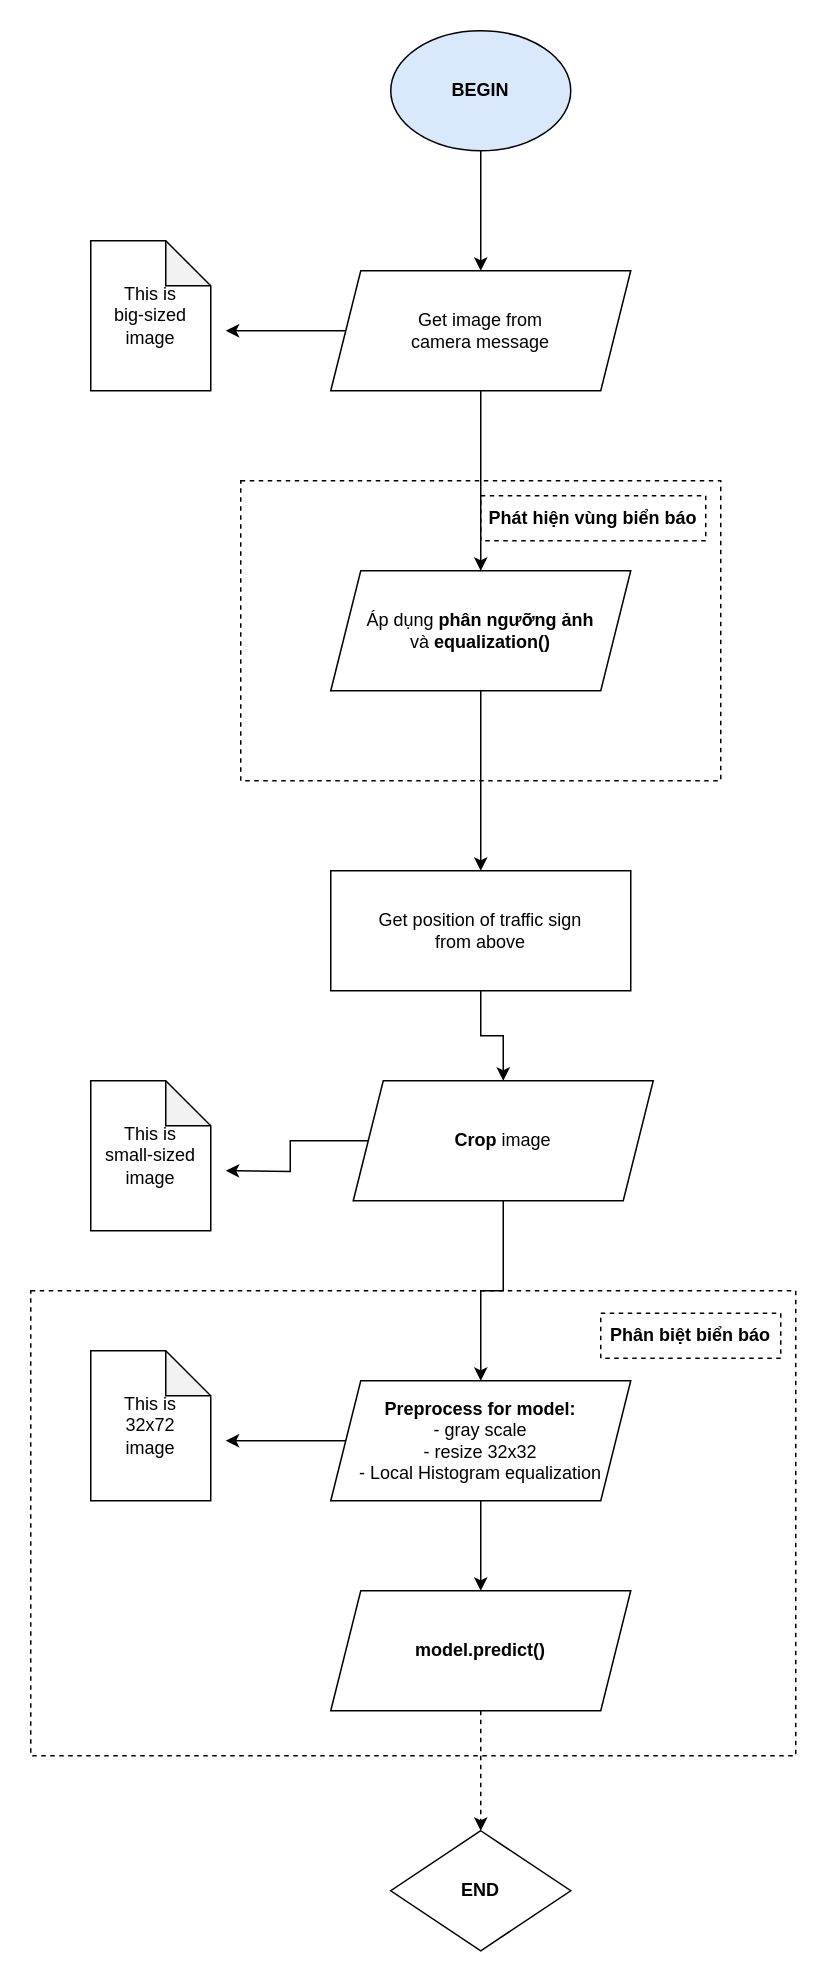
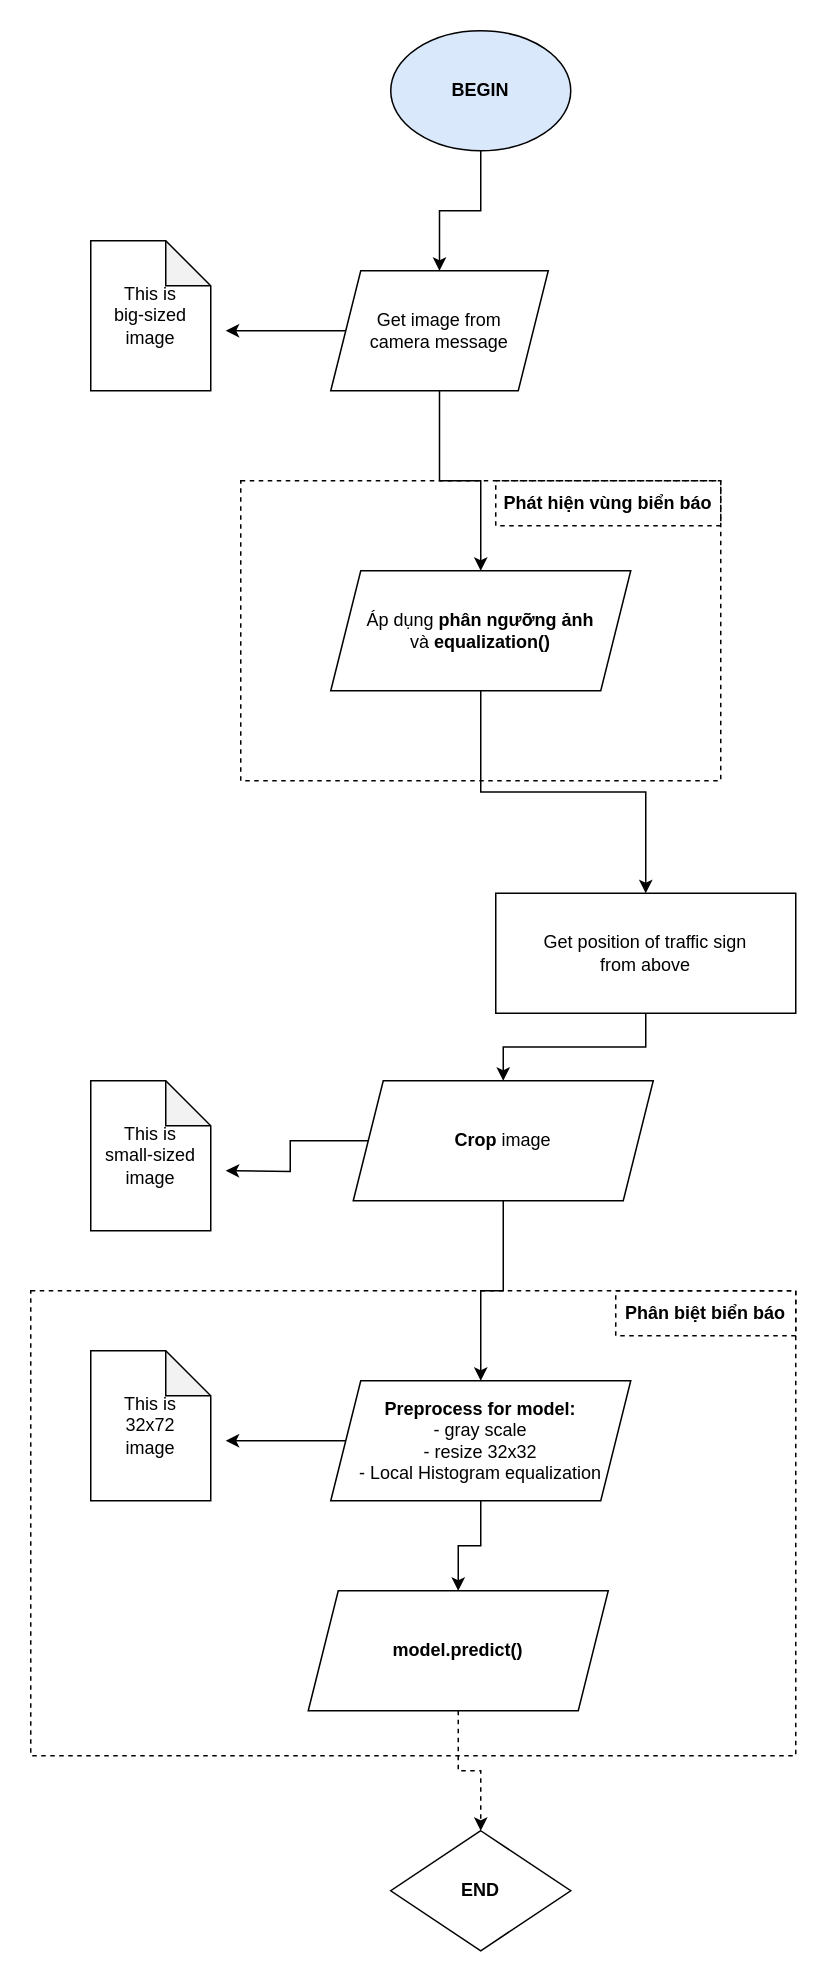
(481, 331) -> (440, 331)
(593, 518) -> (608, 503)
(481, 931) -> (646, 953)
(691, 1336) -> (706, 1313)
(481, 1651) -> (458, 1651)
